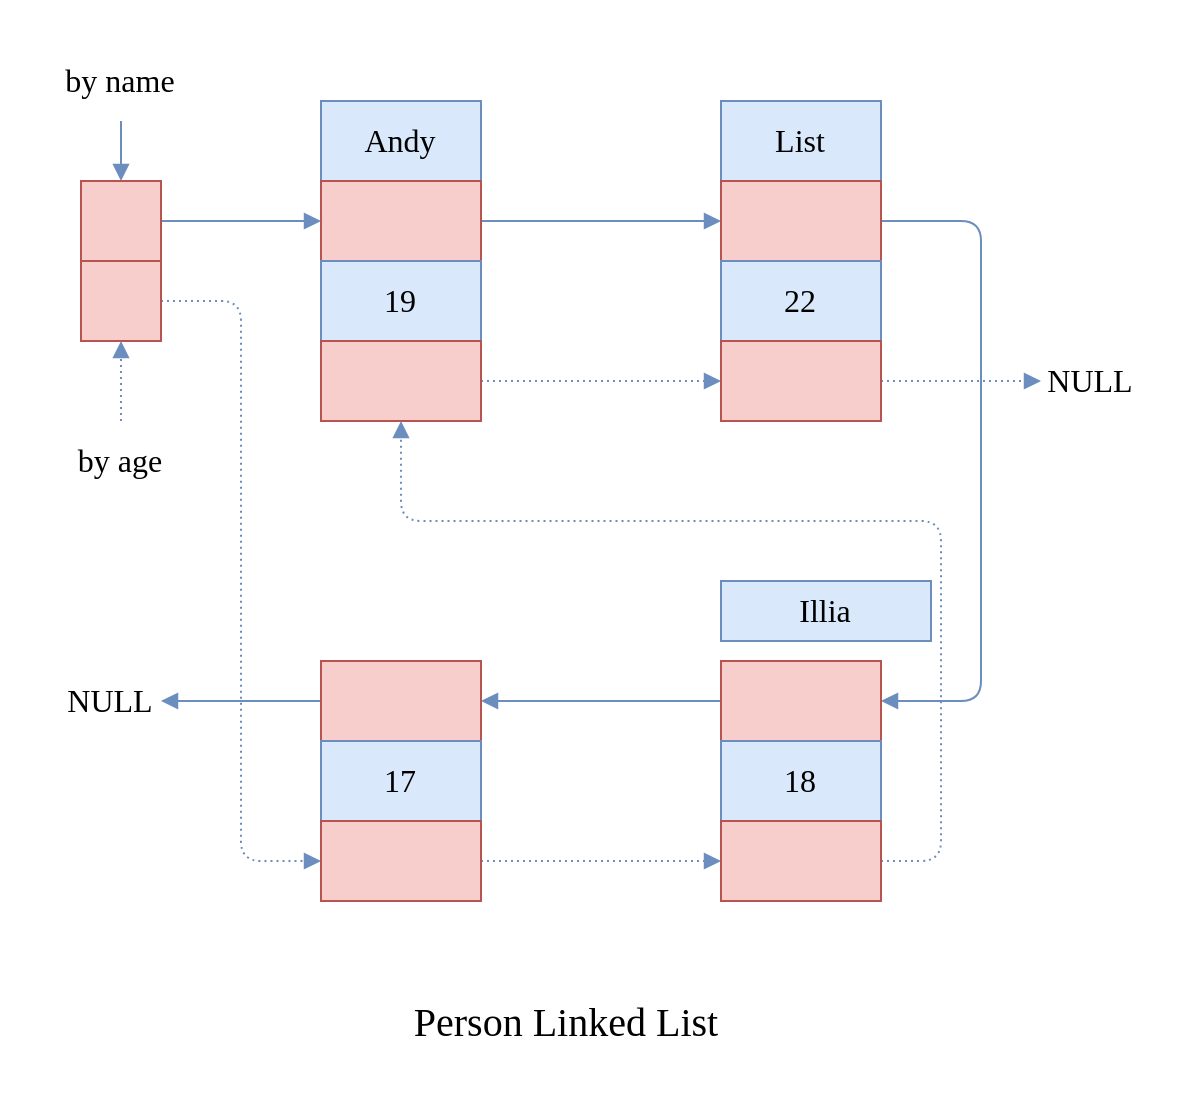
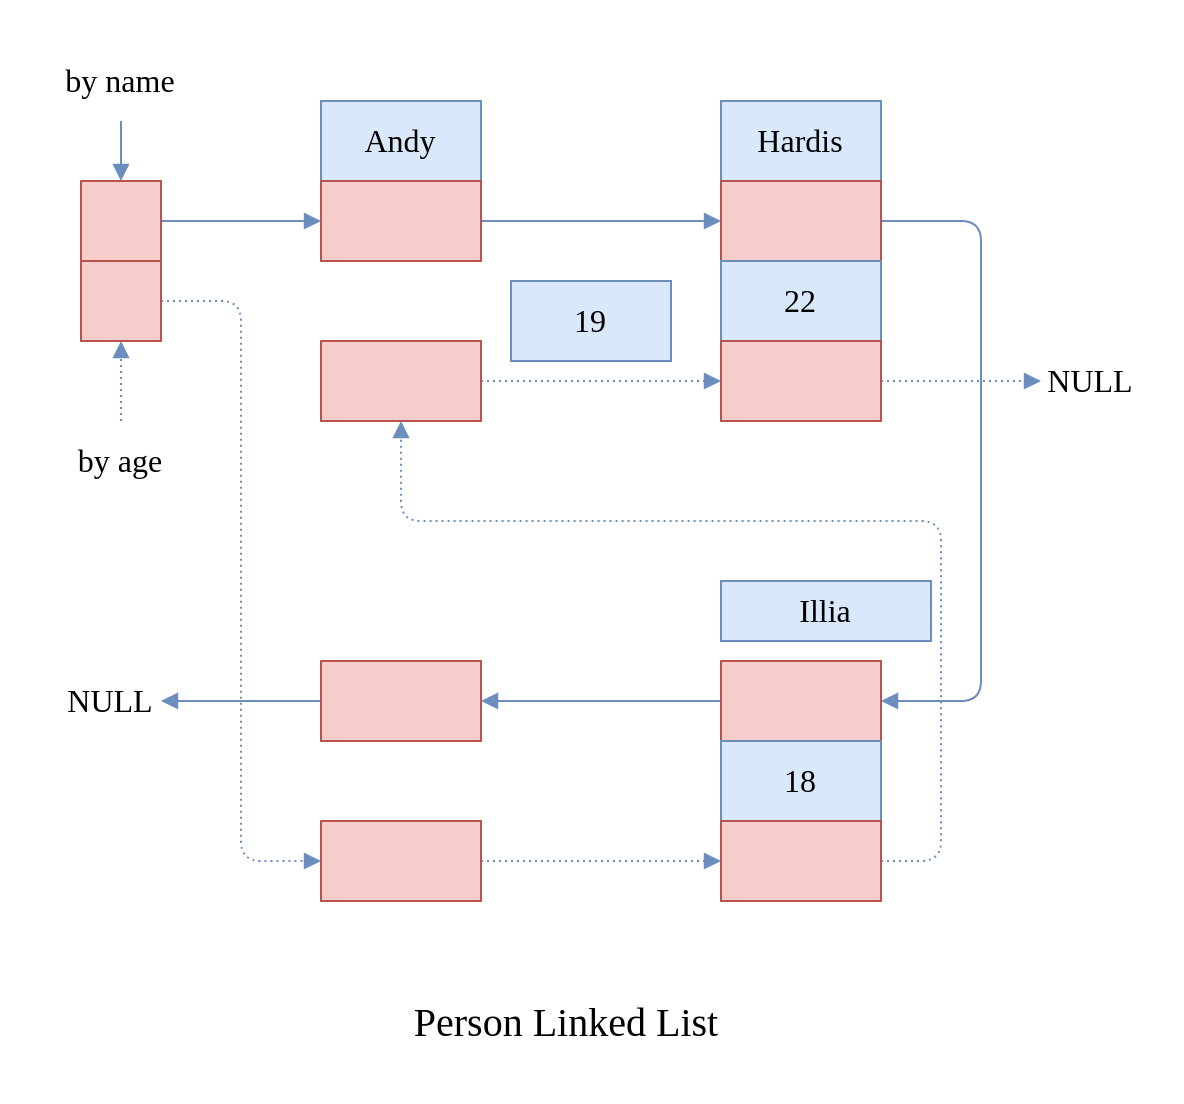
(801, 141) -> (801, 141)
(401, 301) -> (591, 321)
(401, 781) -> none
